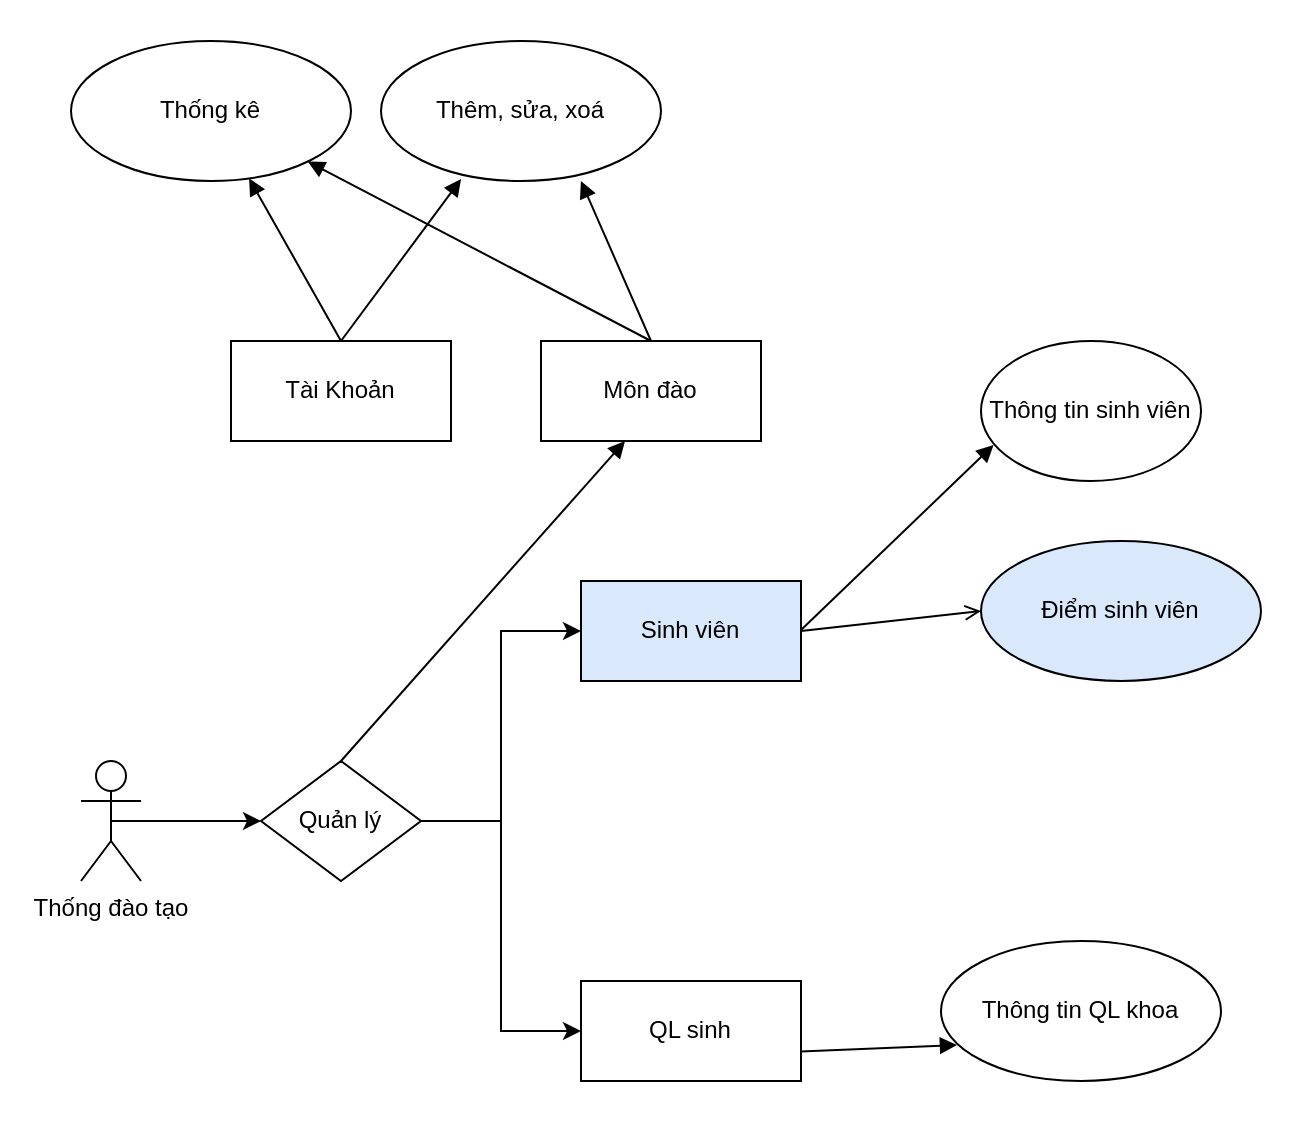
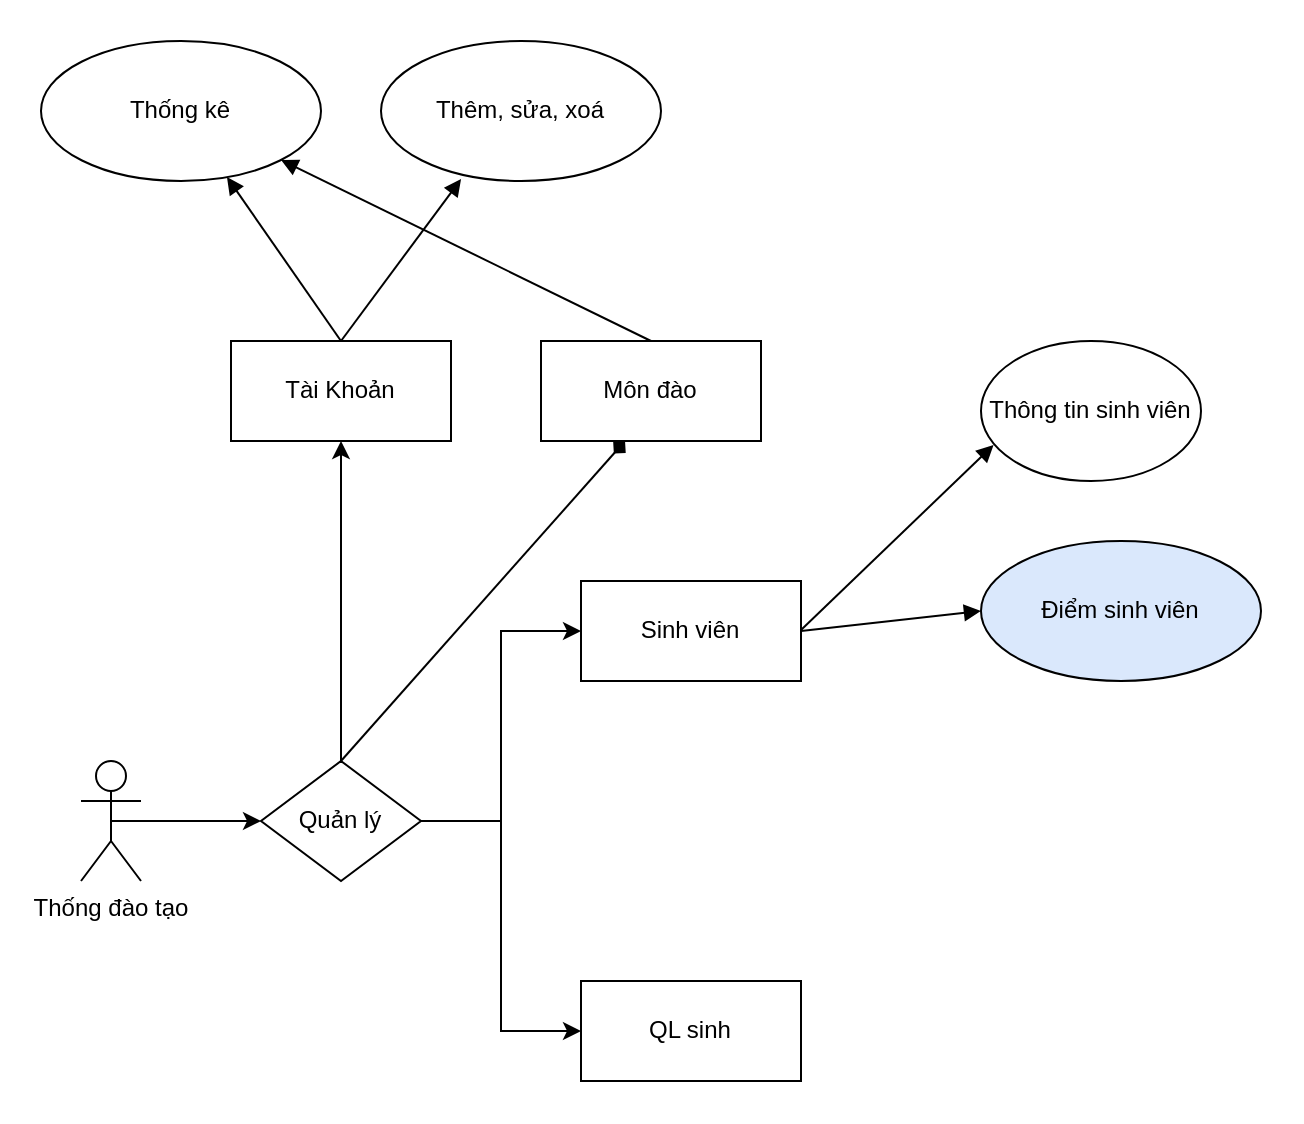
(211, 111) -> (181, 111)
(618, 267) -> none
(614, 454) -> (613, 454)
none -> (341, 606)
(968, 612) -> (963, 613)
(691, 631) -> (691, 631)
(1081, 1011) -> none
(871, 1049) -> none
